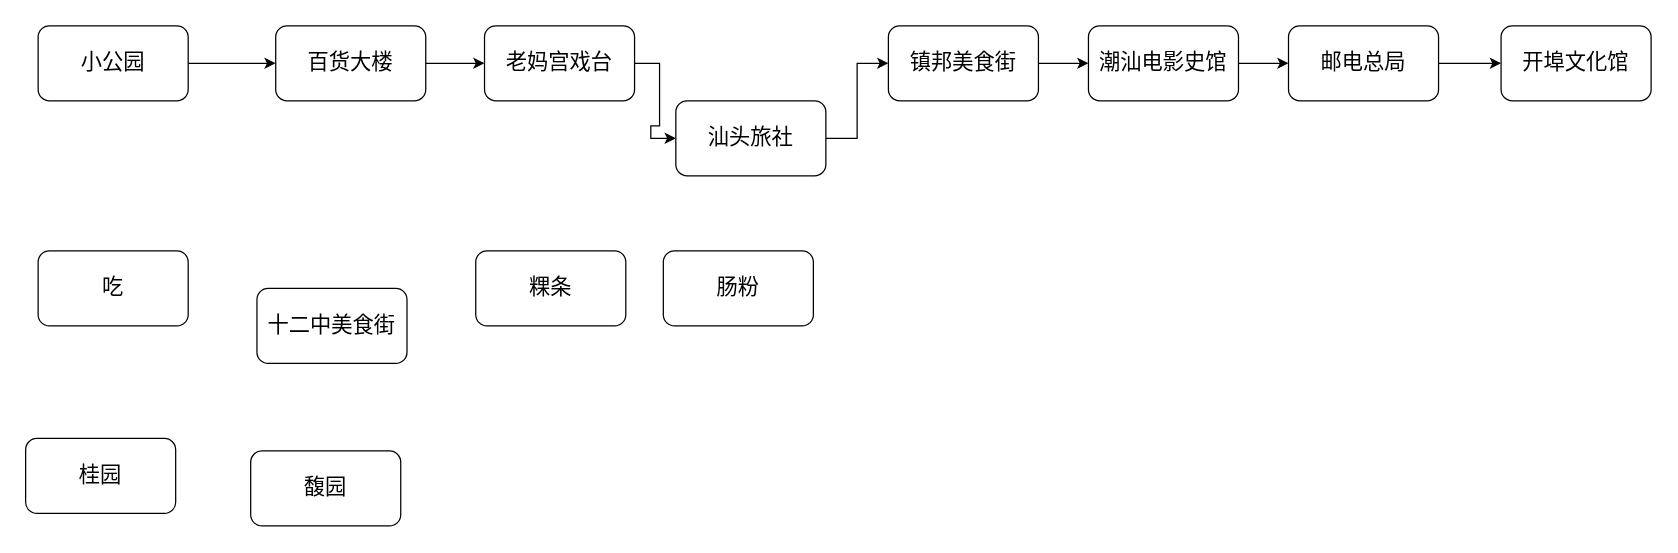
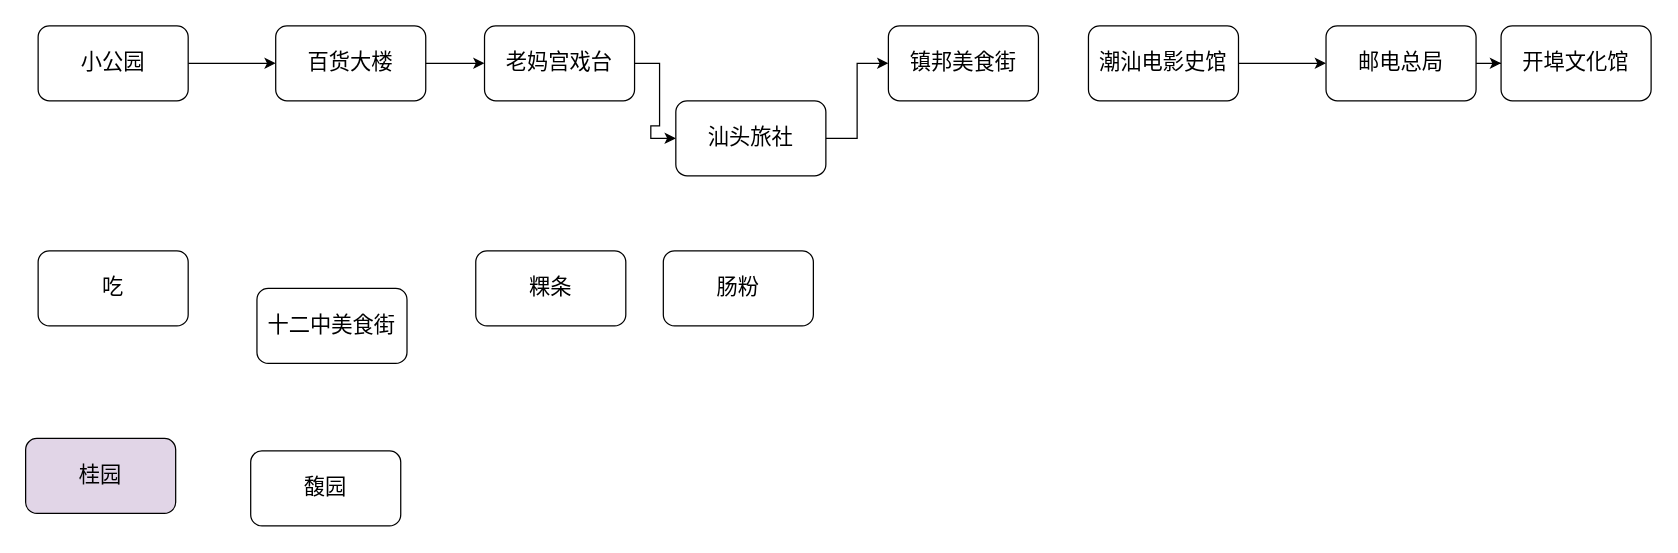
(1059, 63) -> none
(1363, 63) -> (1401, 63)
(101, 476) -> (101, 476)
